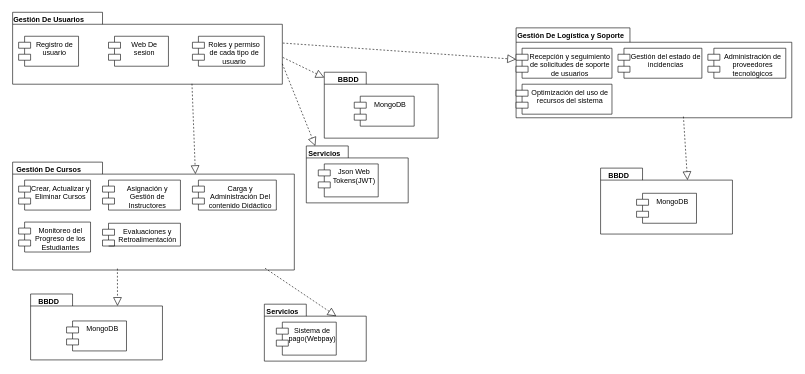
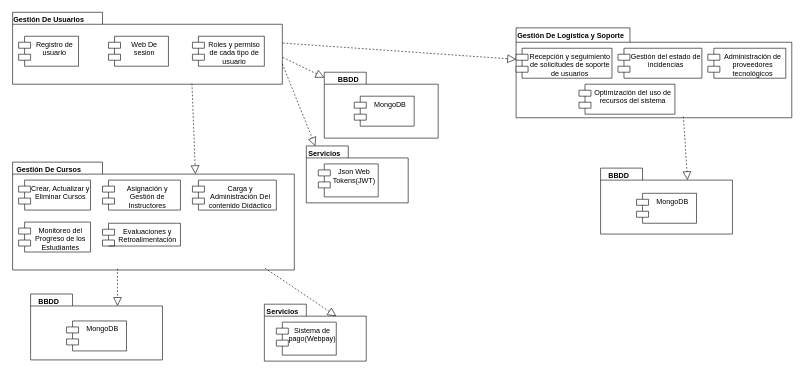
(564, 99) -> (627, 99)
